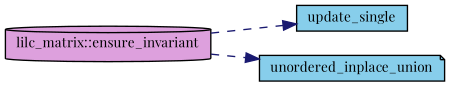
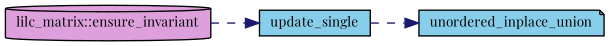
(228, 56) -> (388, 23)
